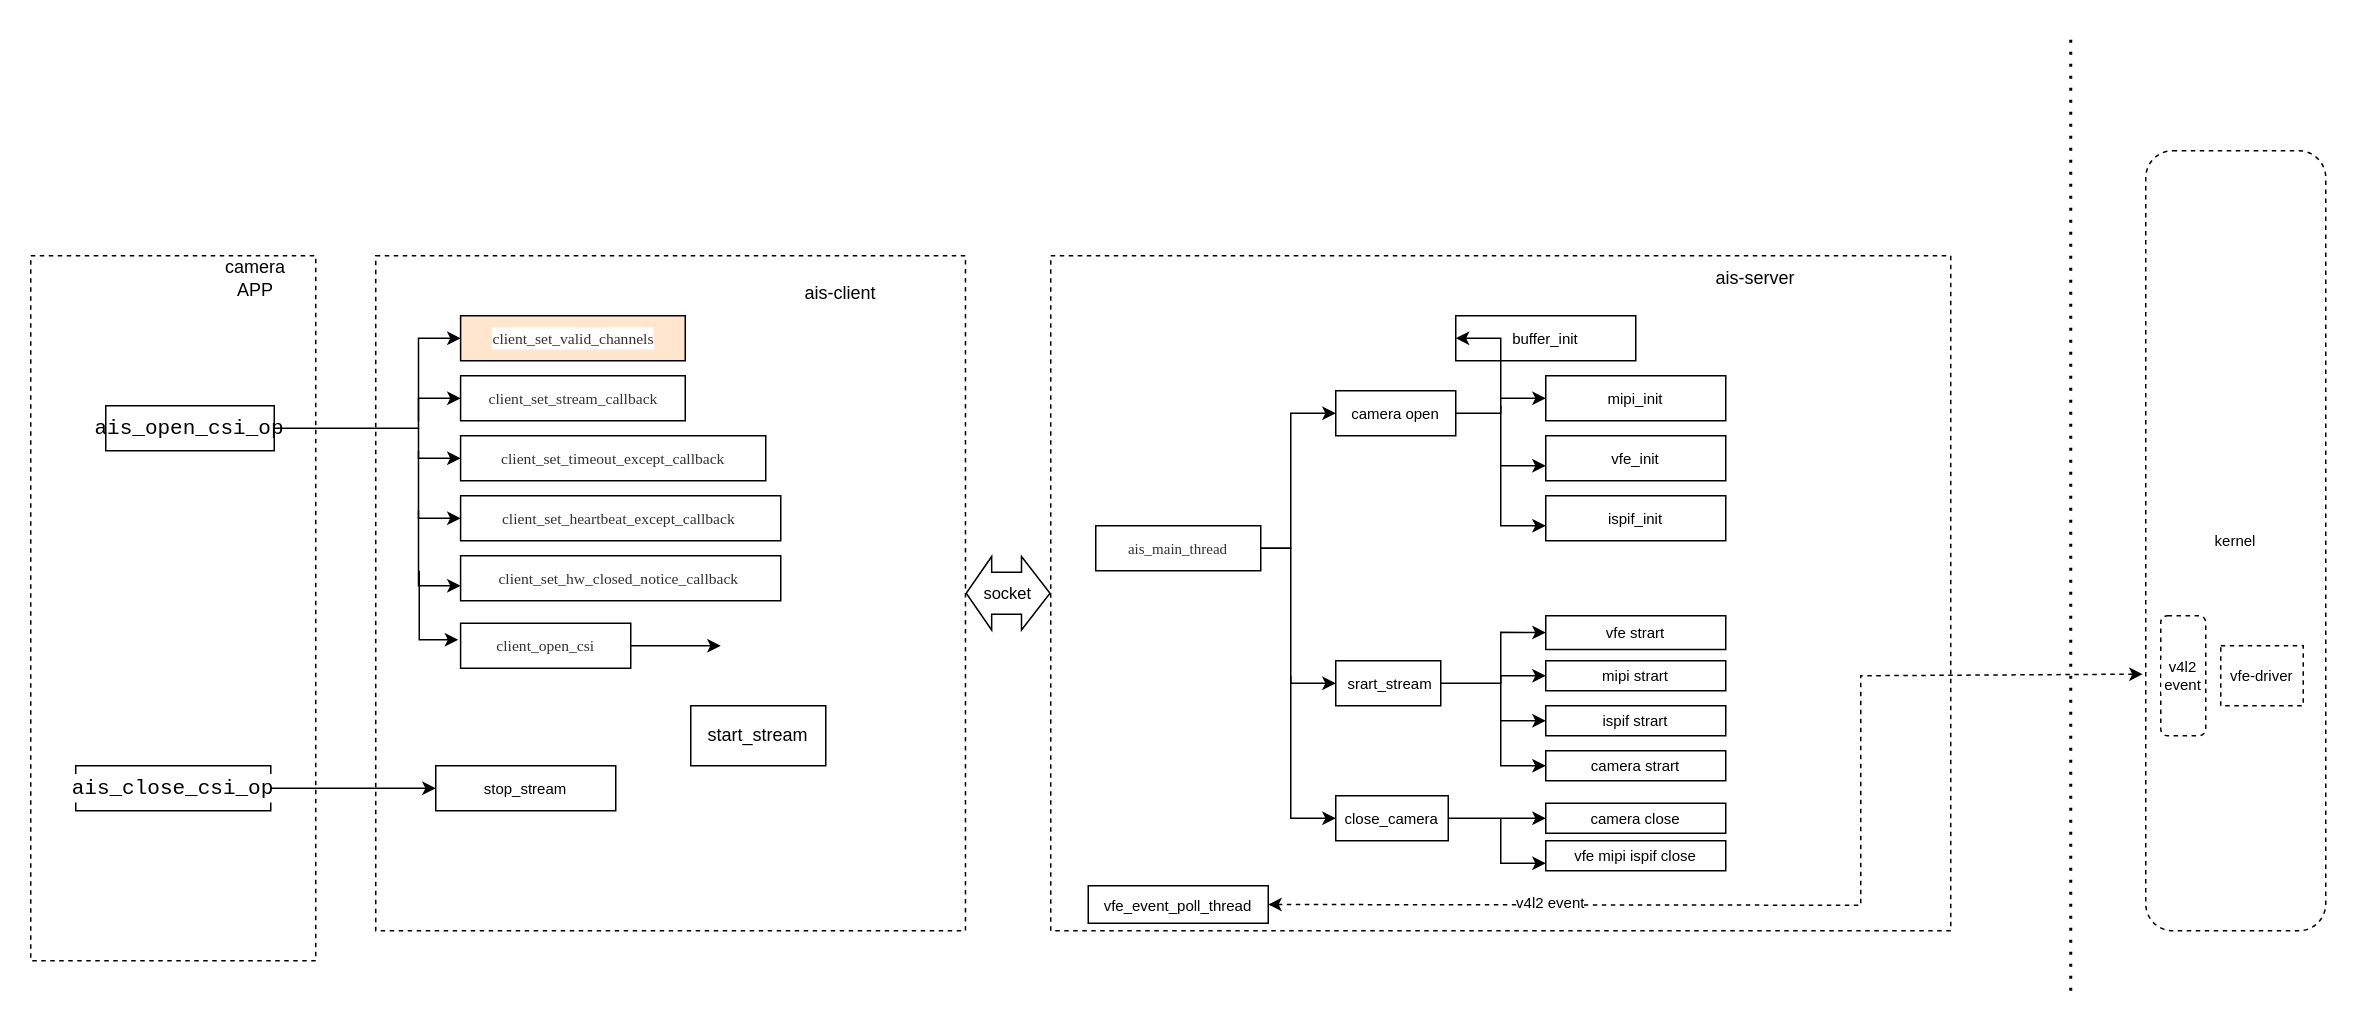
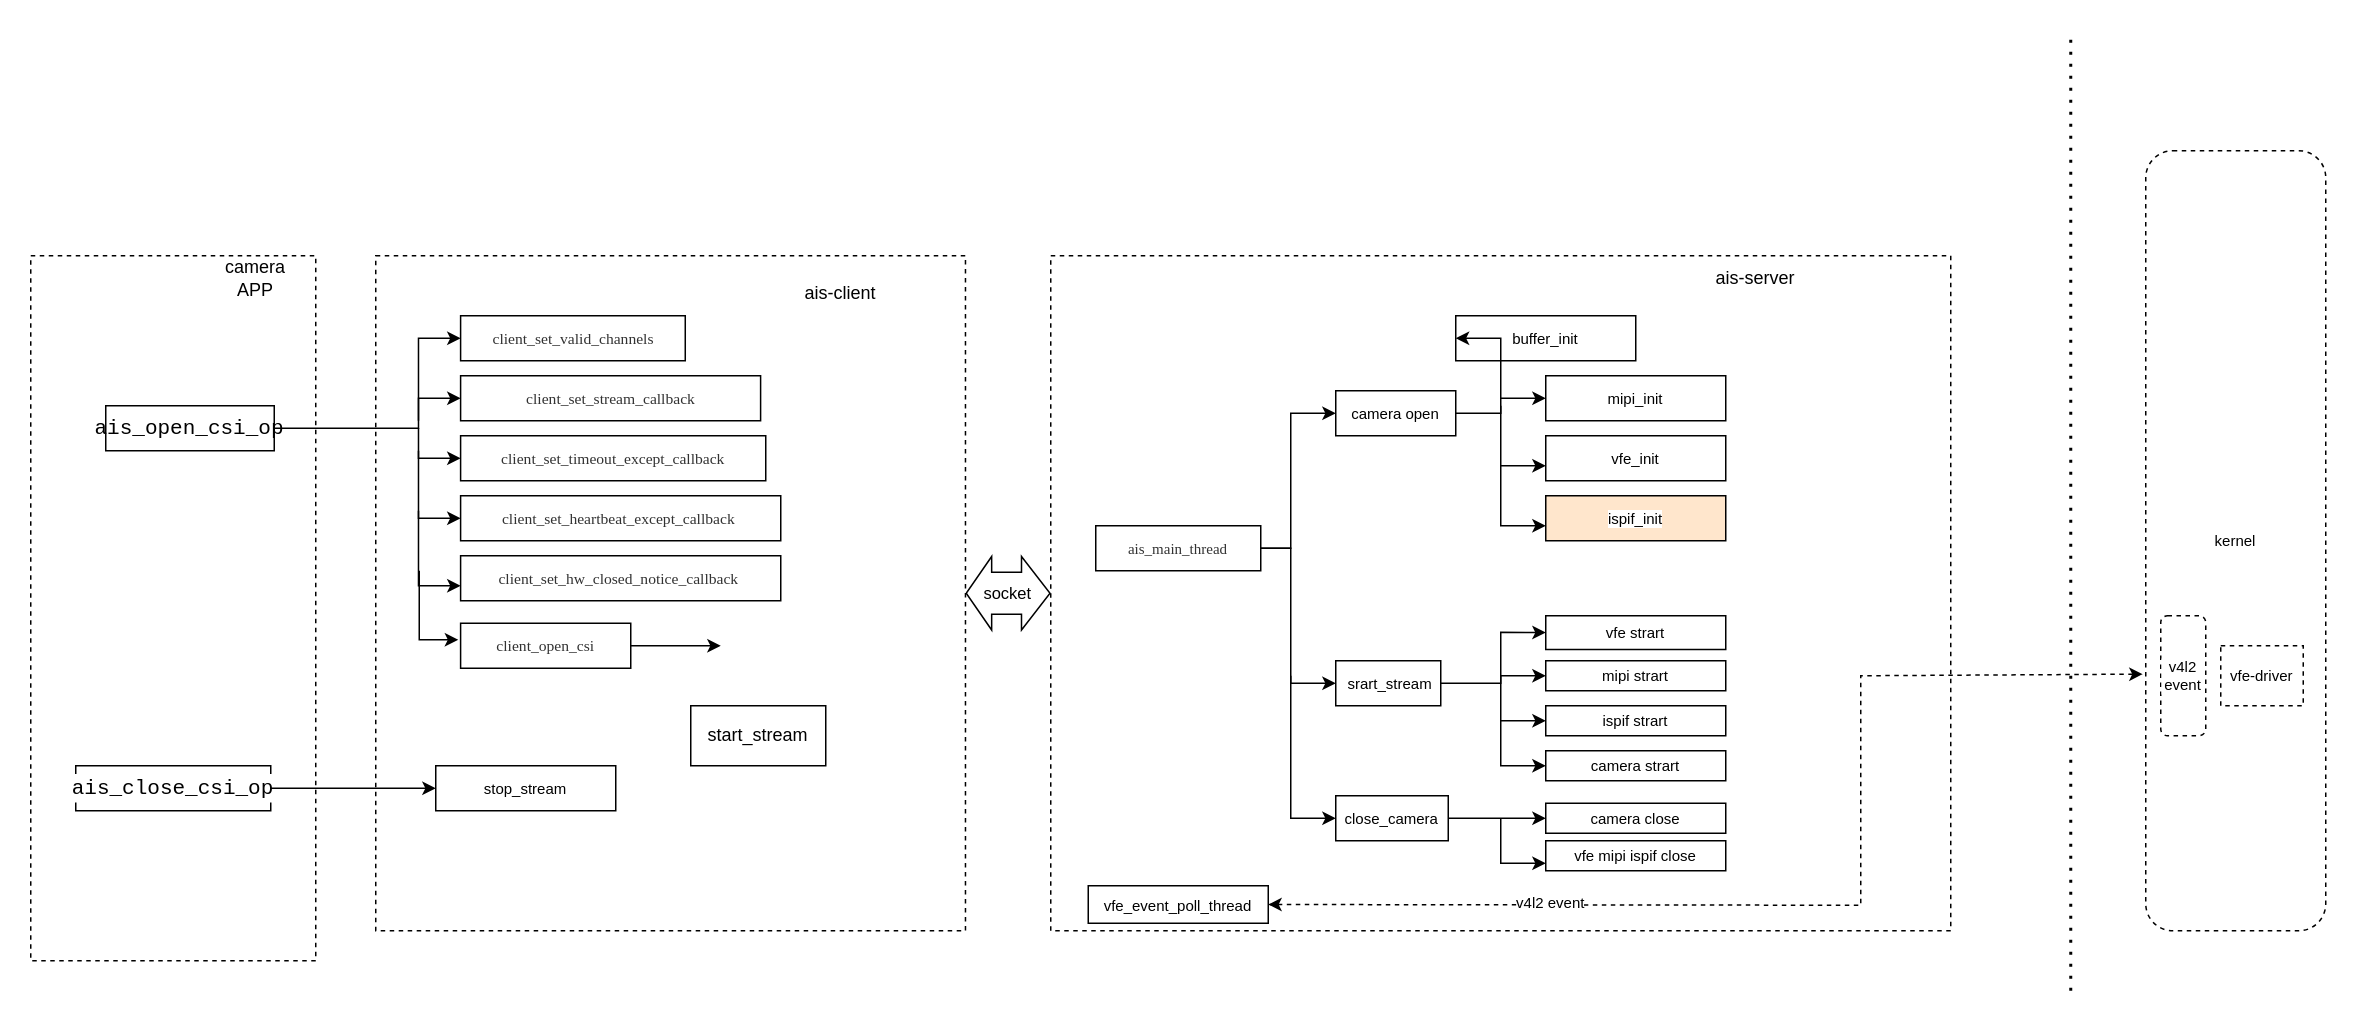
(573, 338) -> (573, 338)
(573, 398) -> (611, 398)
(1636, 518) -> (1636, 518)
